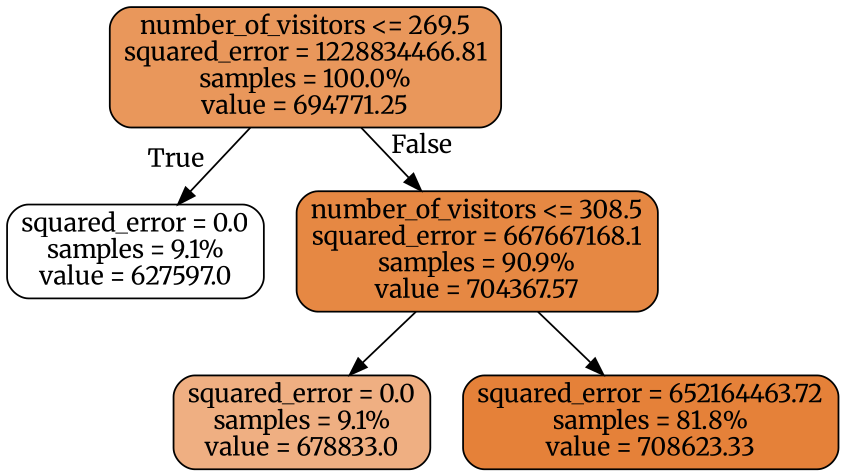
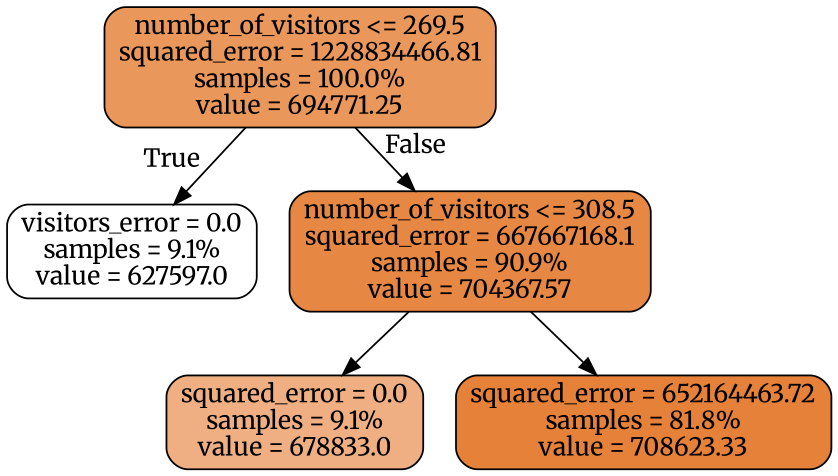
(135, 251) -> (132, 251)
